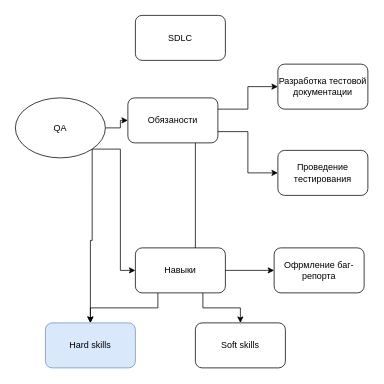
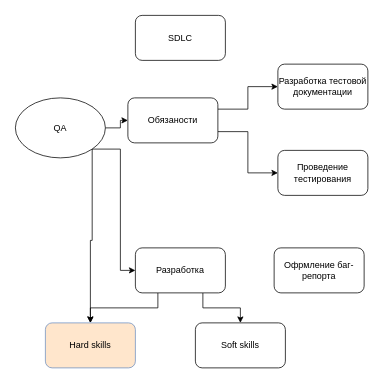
(195, 195) -> none
(180, 270) -> (180, 270)
(90, 345) -> (90, 345)
